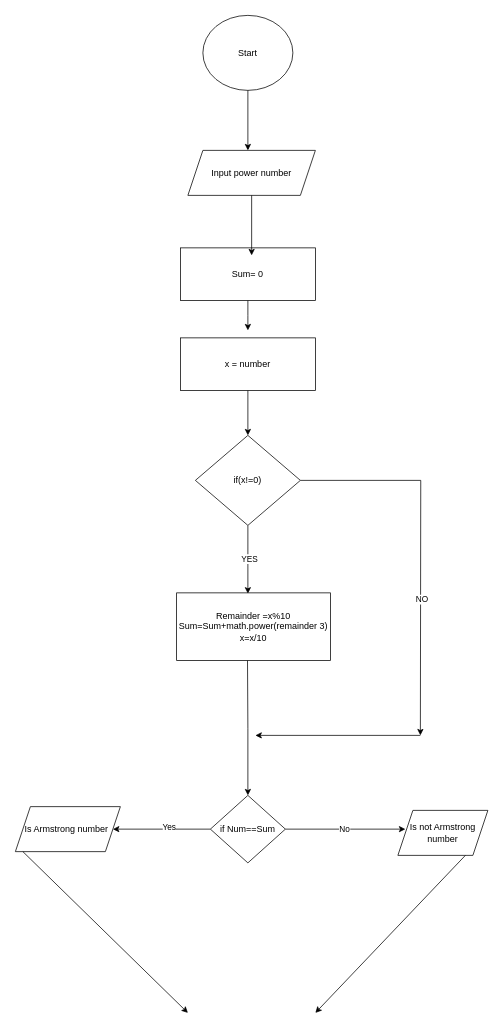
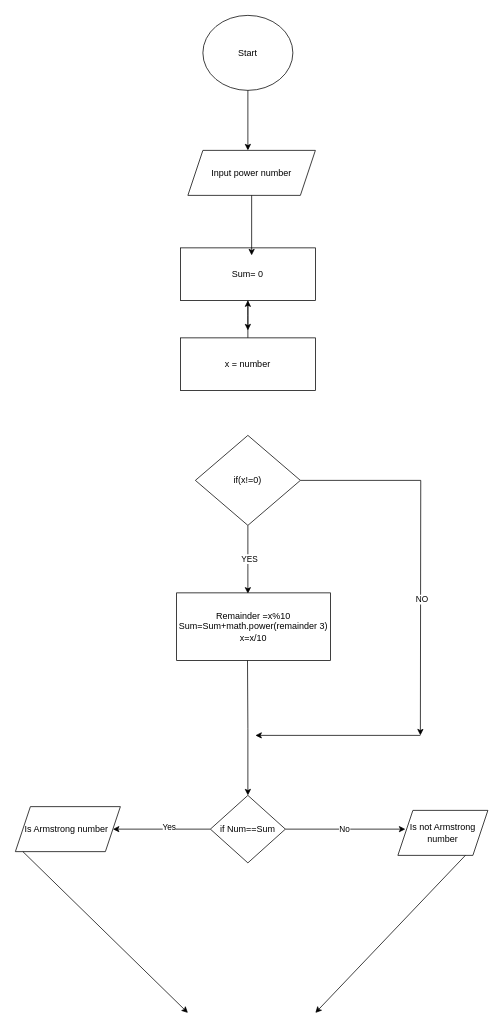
(248, 429) -> (248, 332)
